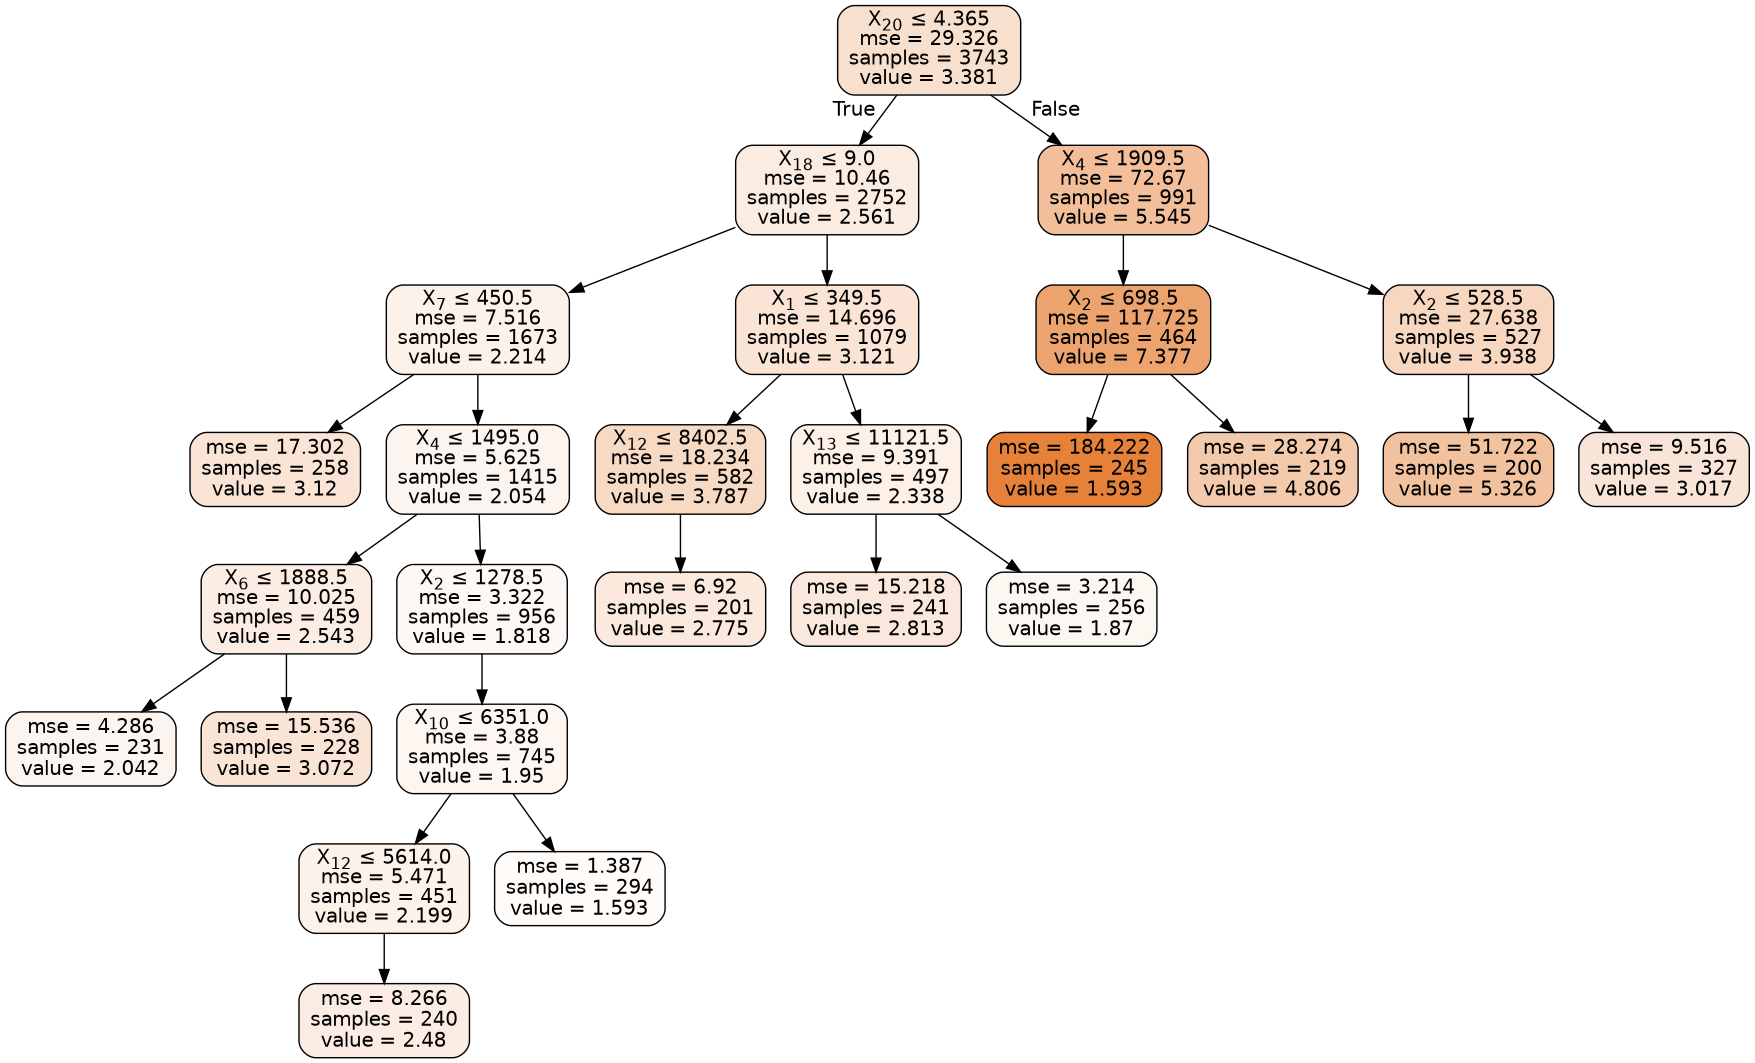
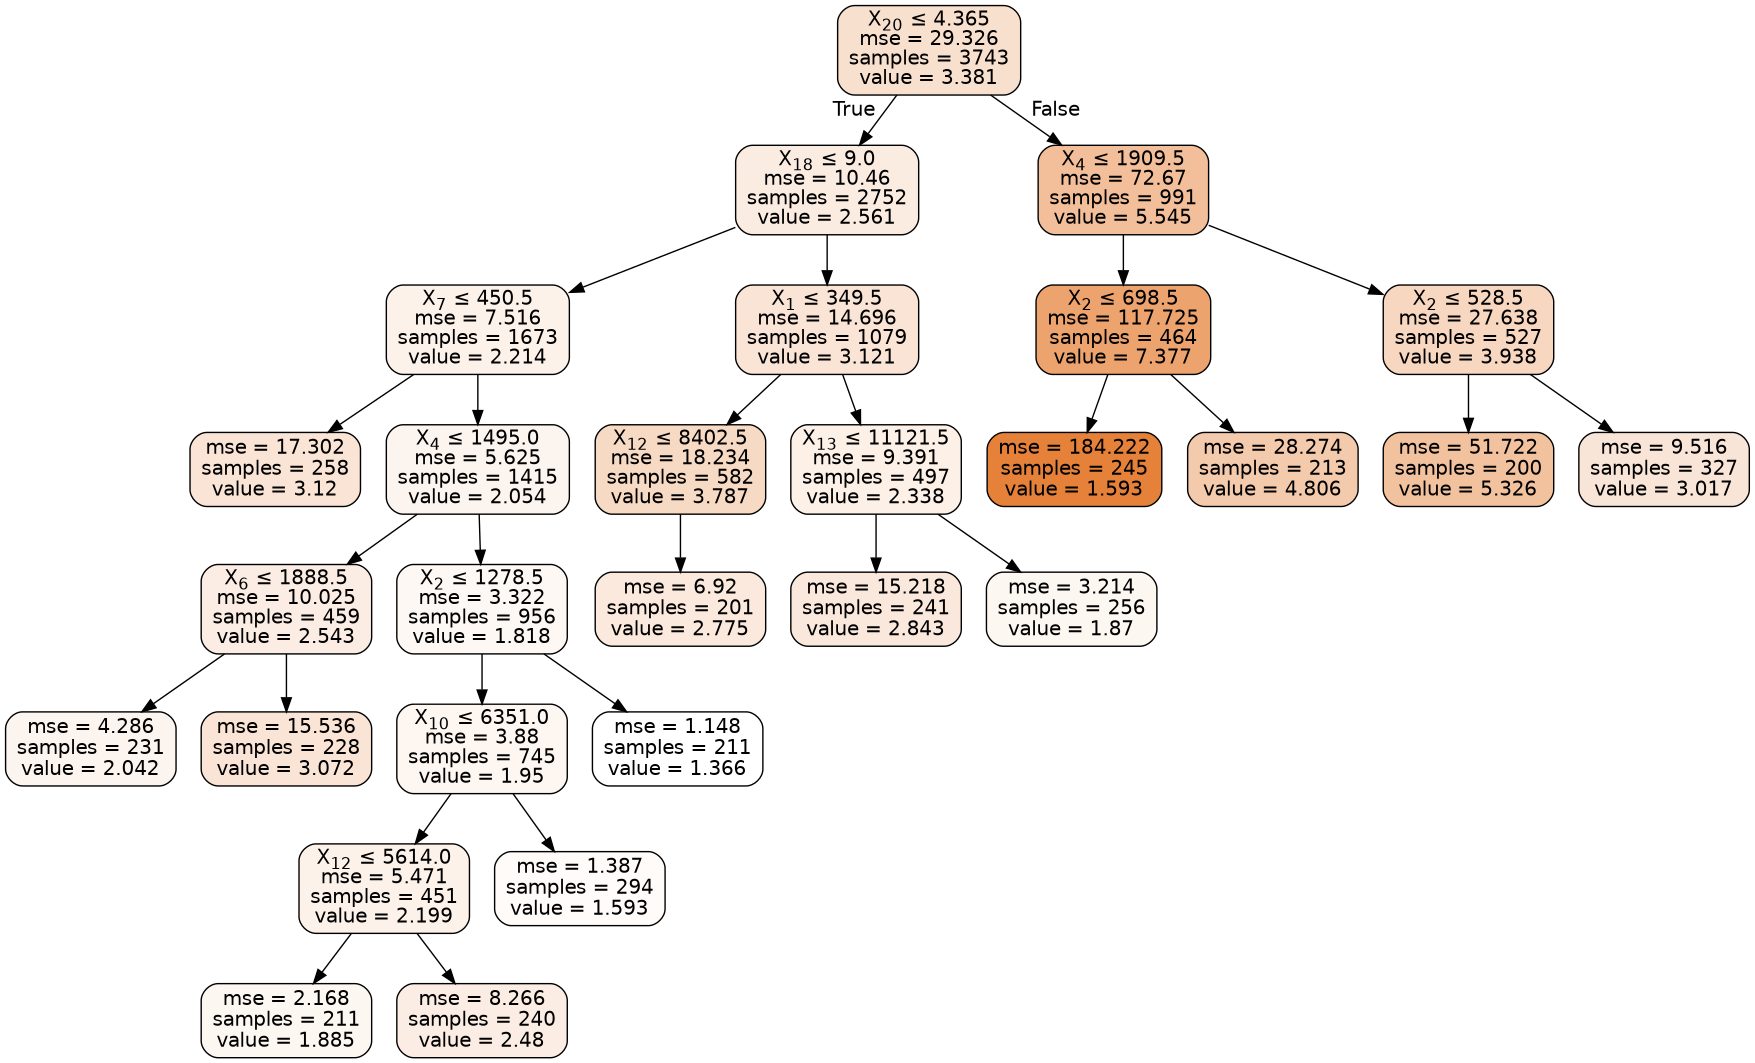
(1273, 469) -> (1273, 469)
(876, 629) -> (876, 629)
none -> (678, 749)
none -> (286, 1021)
